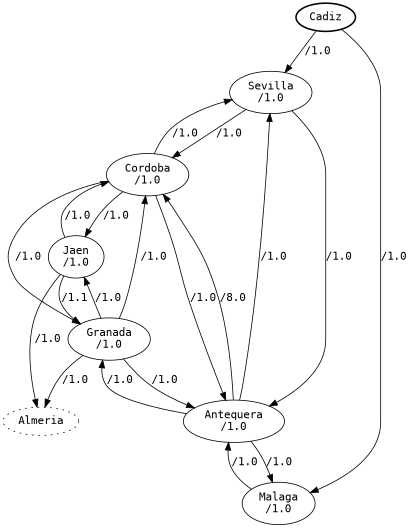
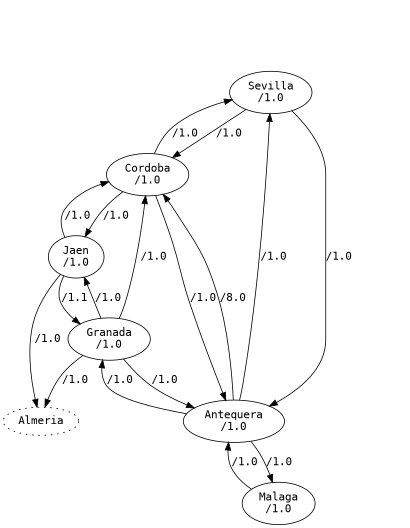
(326, 17) -> none
(14, 238) -> none
